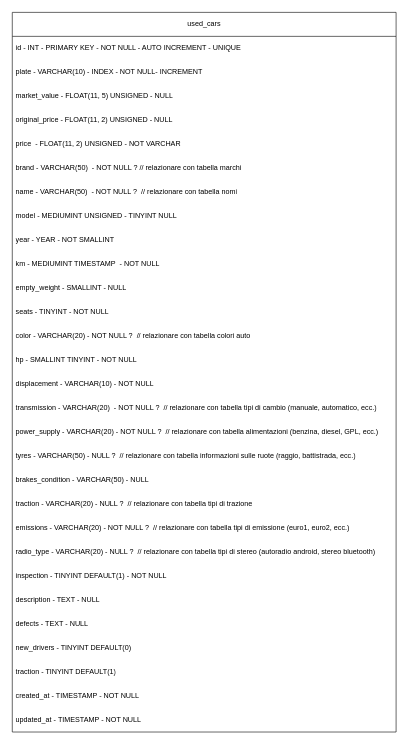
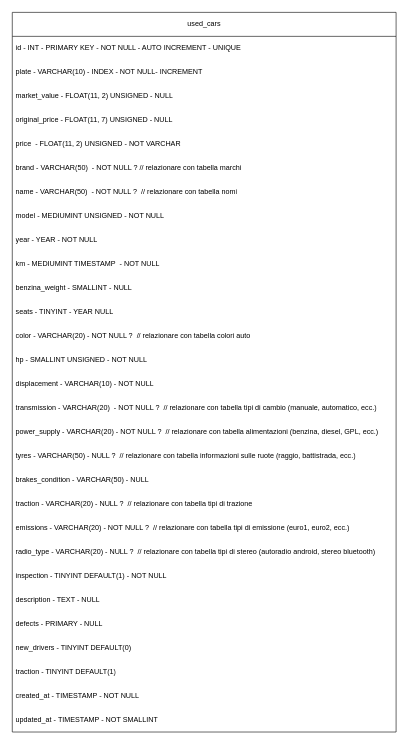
(95, 96) -> (95, 96)
(97, 120) -> (97, 120)
(92, 216) -> (84, 216)
(64, 240) -> (56, 240)
(72, 288) -> (75, 288)
(64, 312) -> (66, 312)
(75, 360) -> (77, 360)
(54, 624) -> (61, 624)
(78, 720) -> (86, 720)
